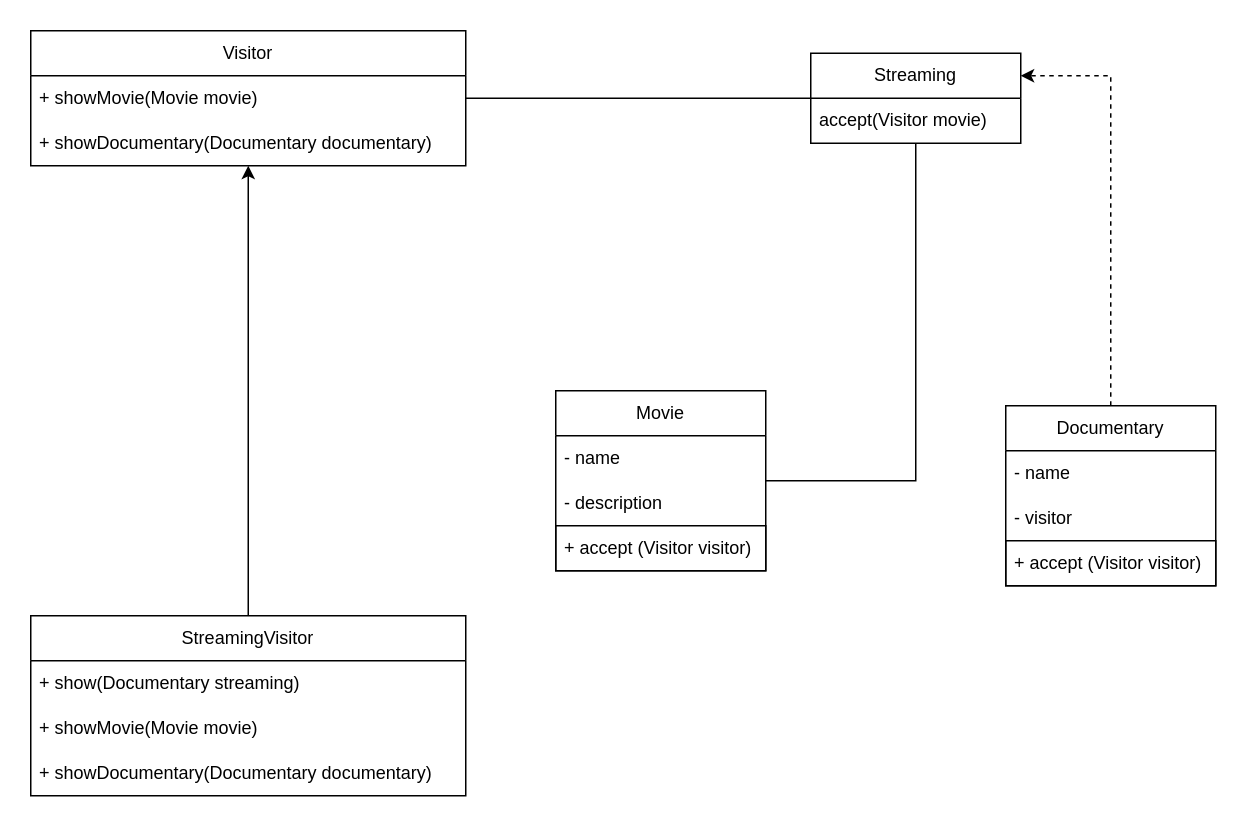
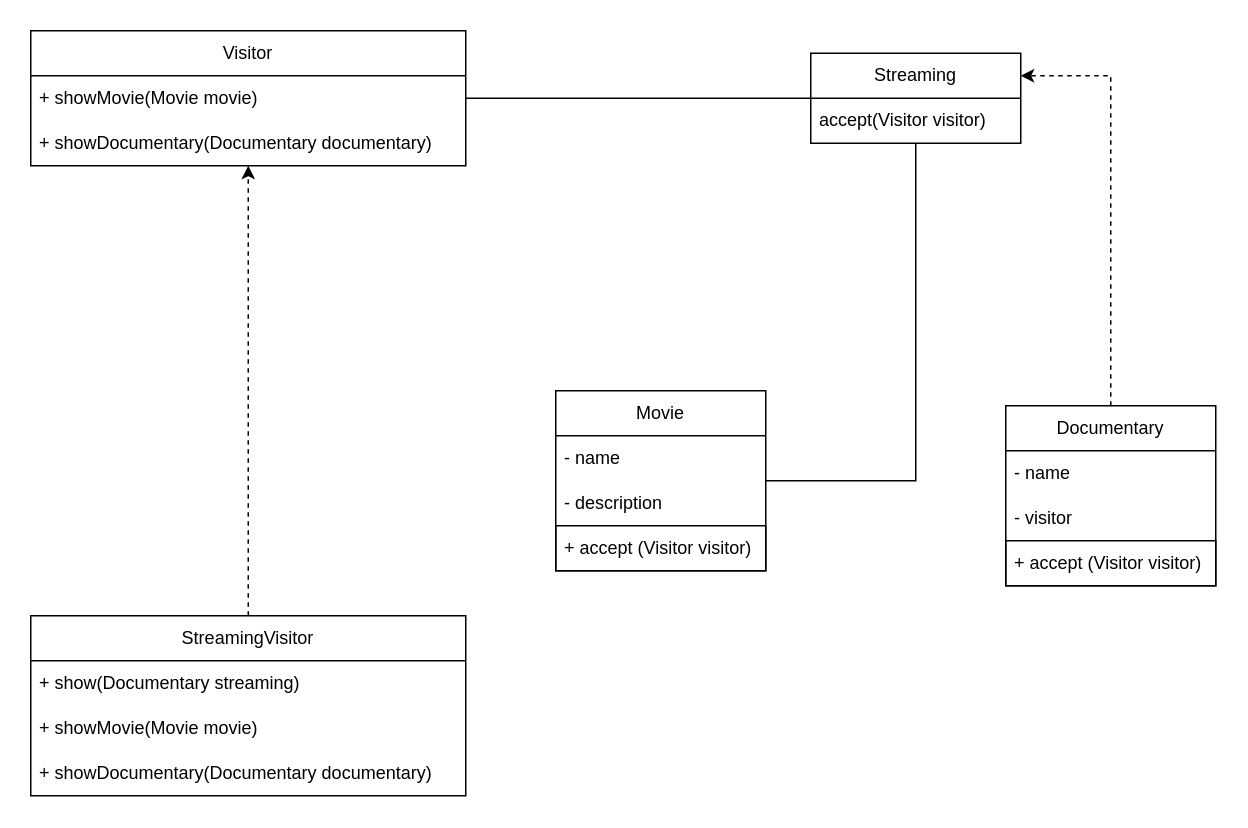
(916, 121) -> (917, 121)
(248, 394) -> (248, 394)
